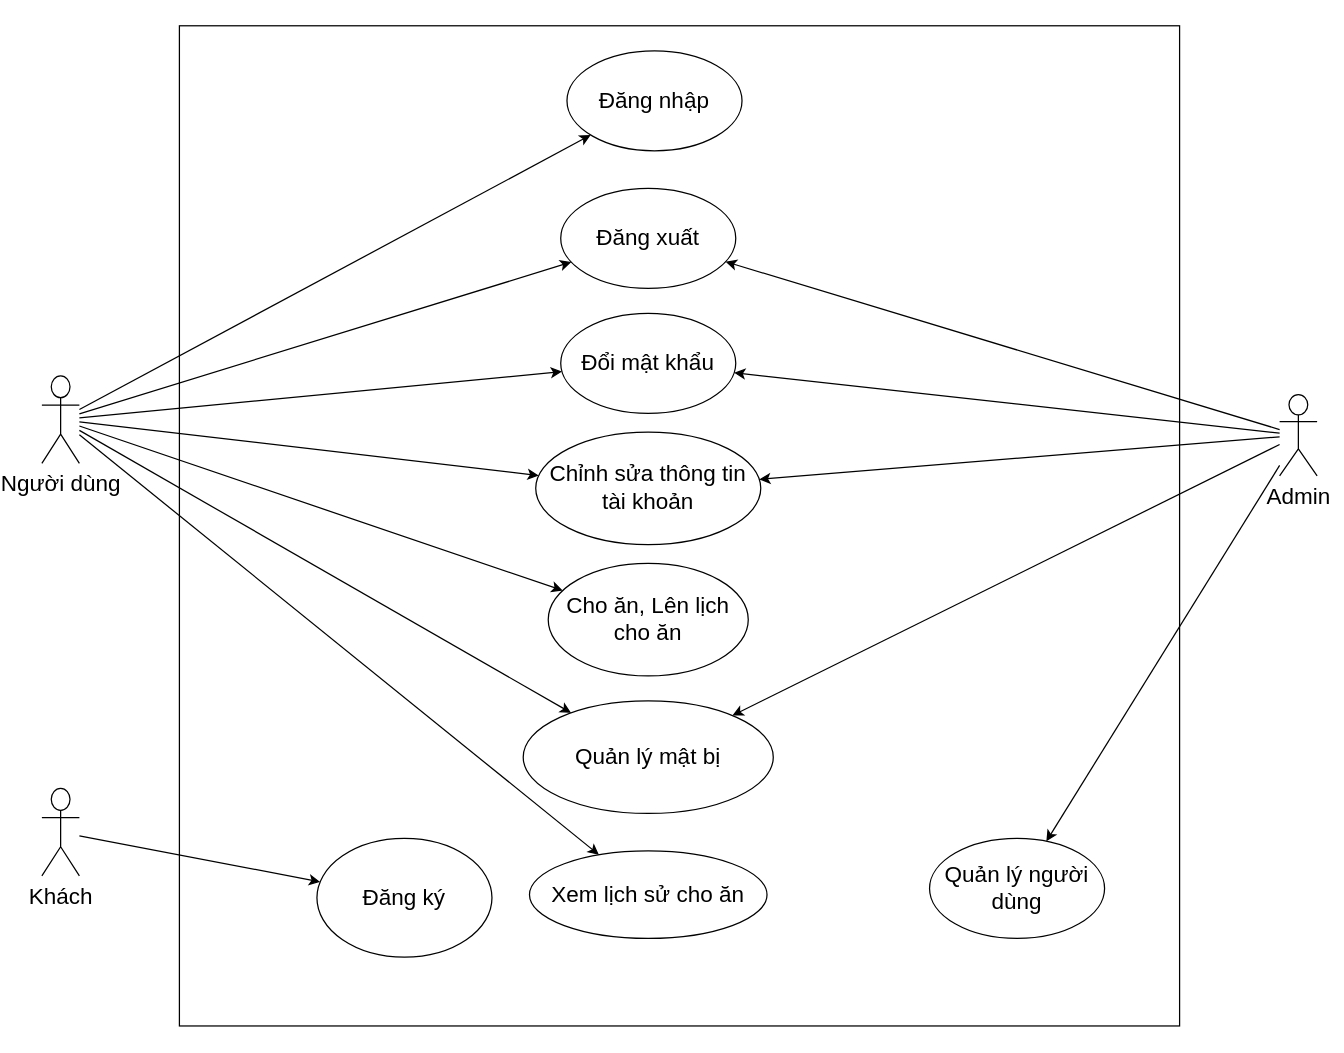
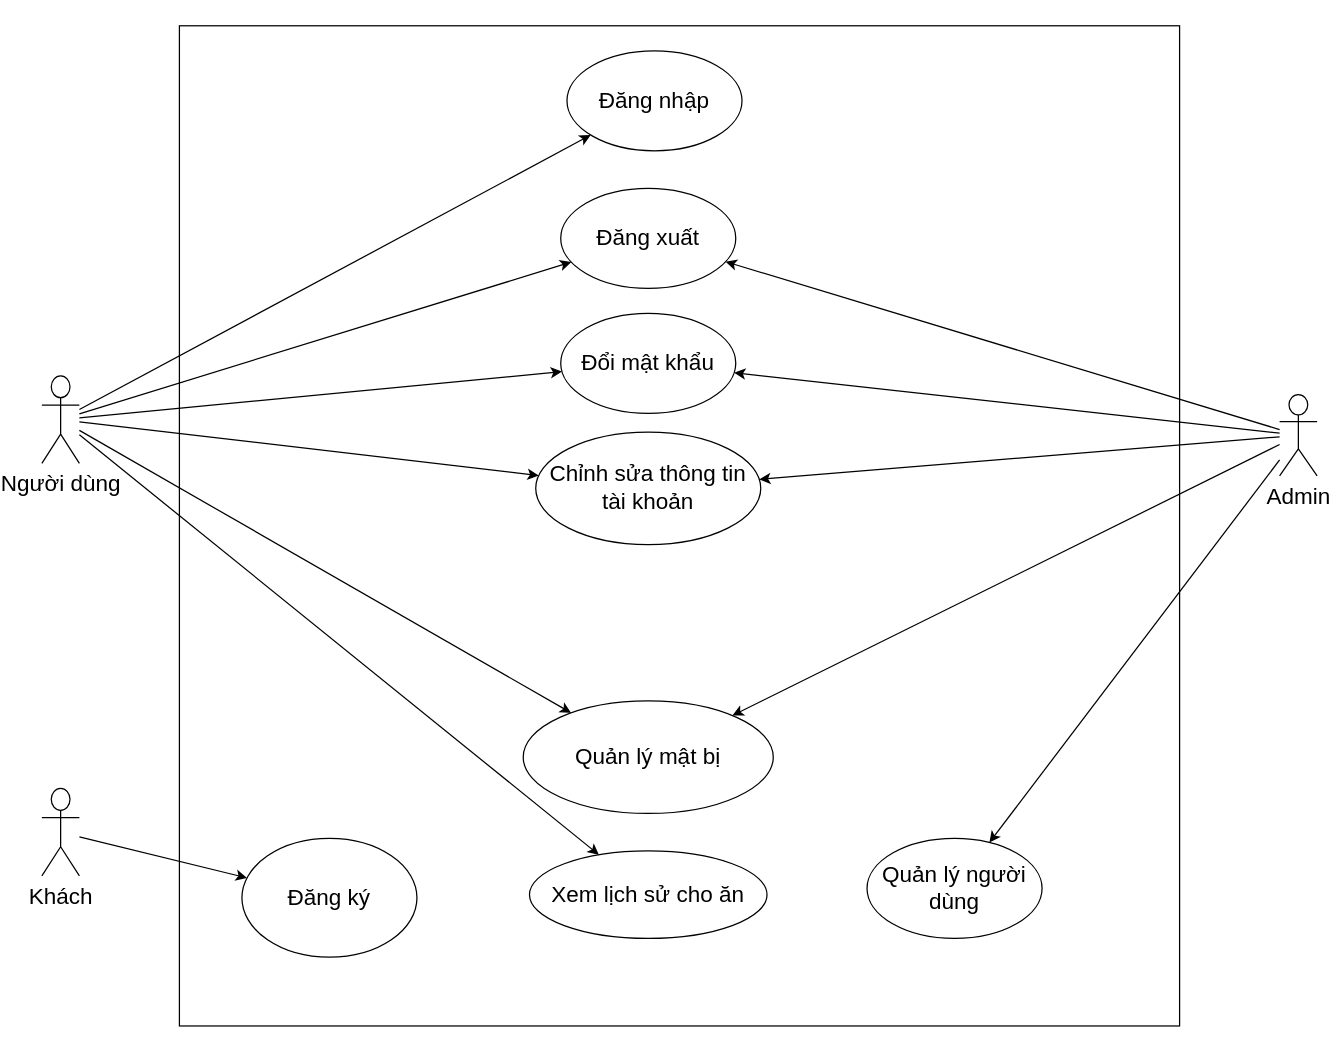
(317, 507) -> none
(648, 619) -> none
(1017, 888) -> (954, 888)
(404, 898) -> (329, 898)
